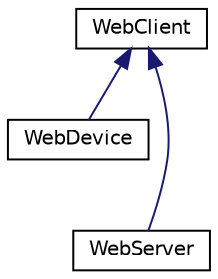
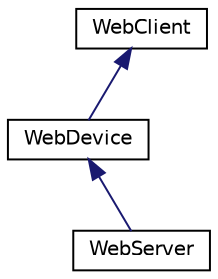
(168, 150) -> (115, 204)
